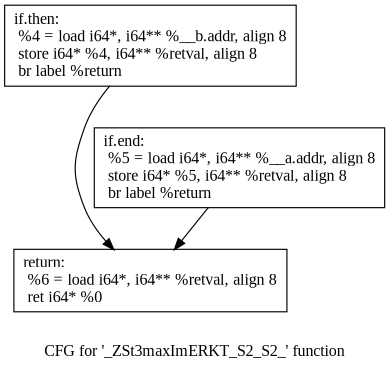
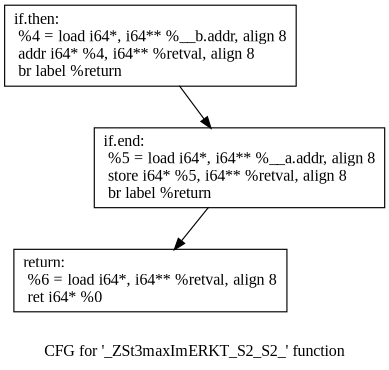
(136, 54) -> (134, 54)
(76, 163) -> (192, 102)
